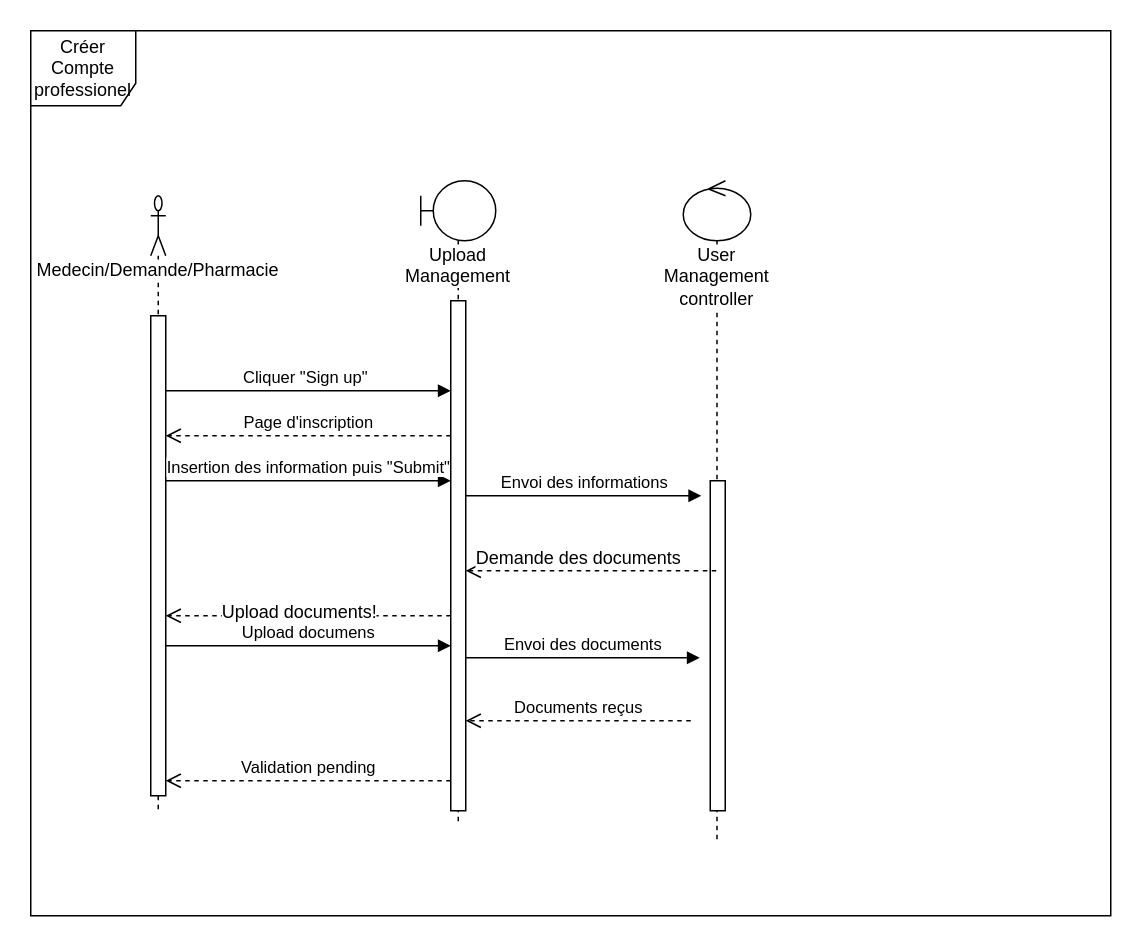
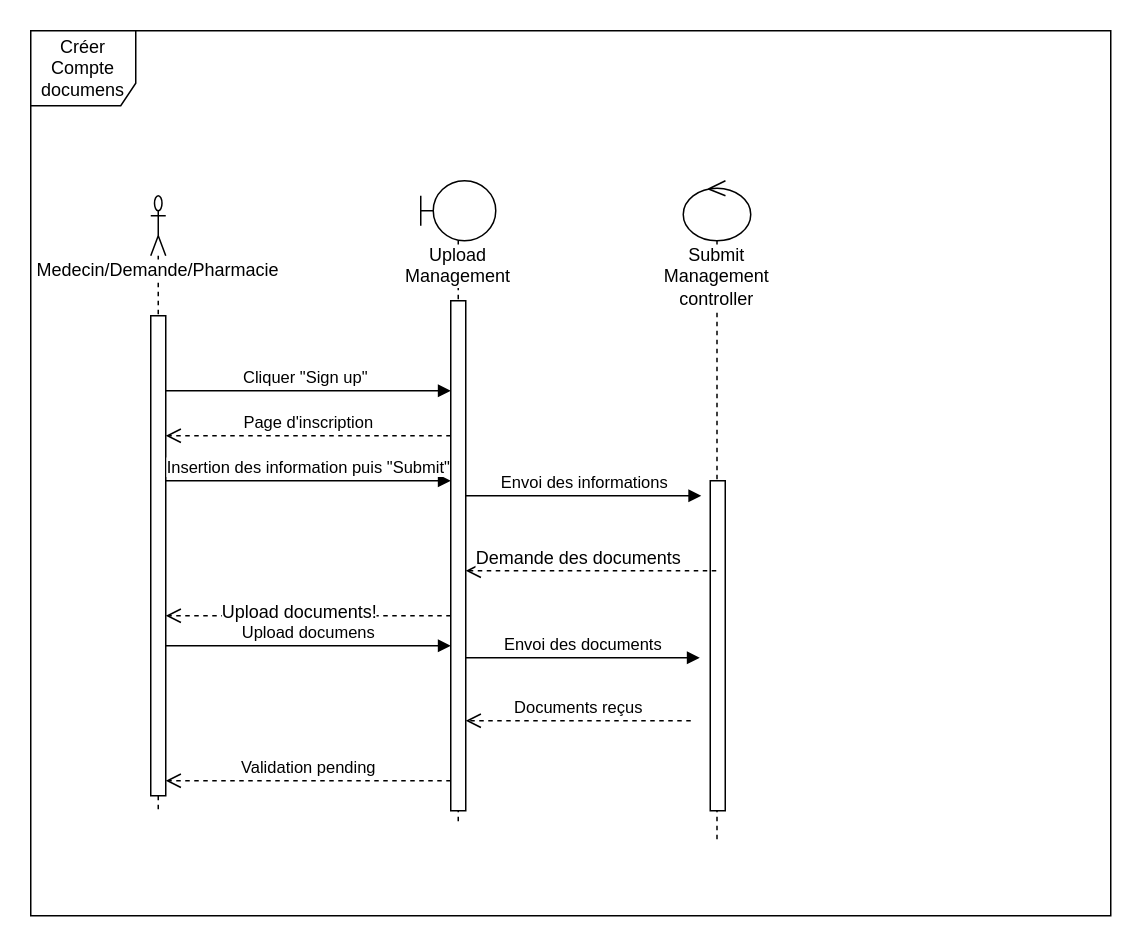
(83, 68) -> (83, 68)
(717, 288) -> (717, 299)
